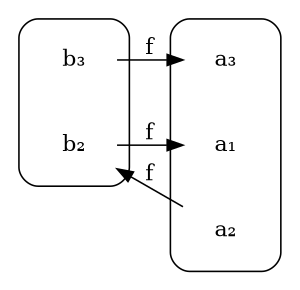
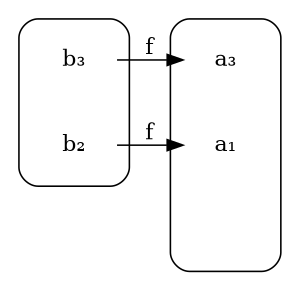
(226, 230) -> none
